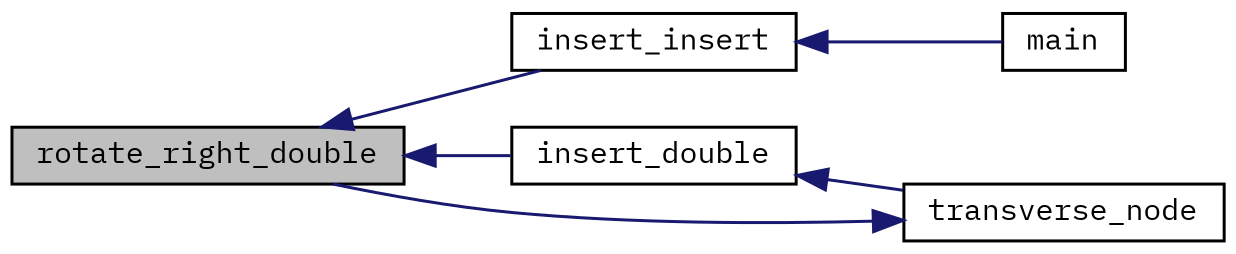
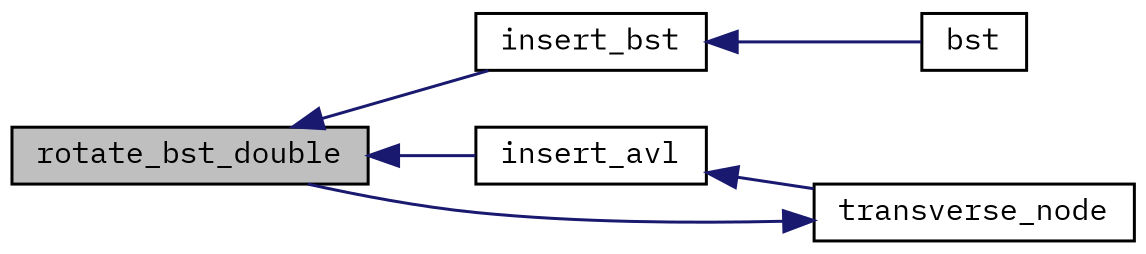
(654, 42) -> (591, 42)
(1064, 42) -> (974, 42)
(208, 156) -> (190, 156)
(654, 156) -> (591, 156)
